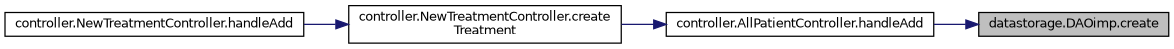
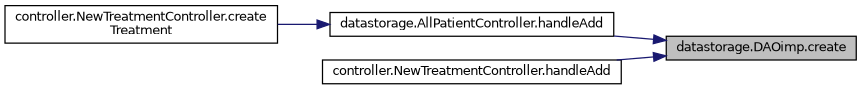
(320, 24) -> (635, 58)
(800, 24) -> (472, 24)
